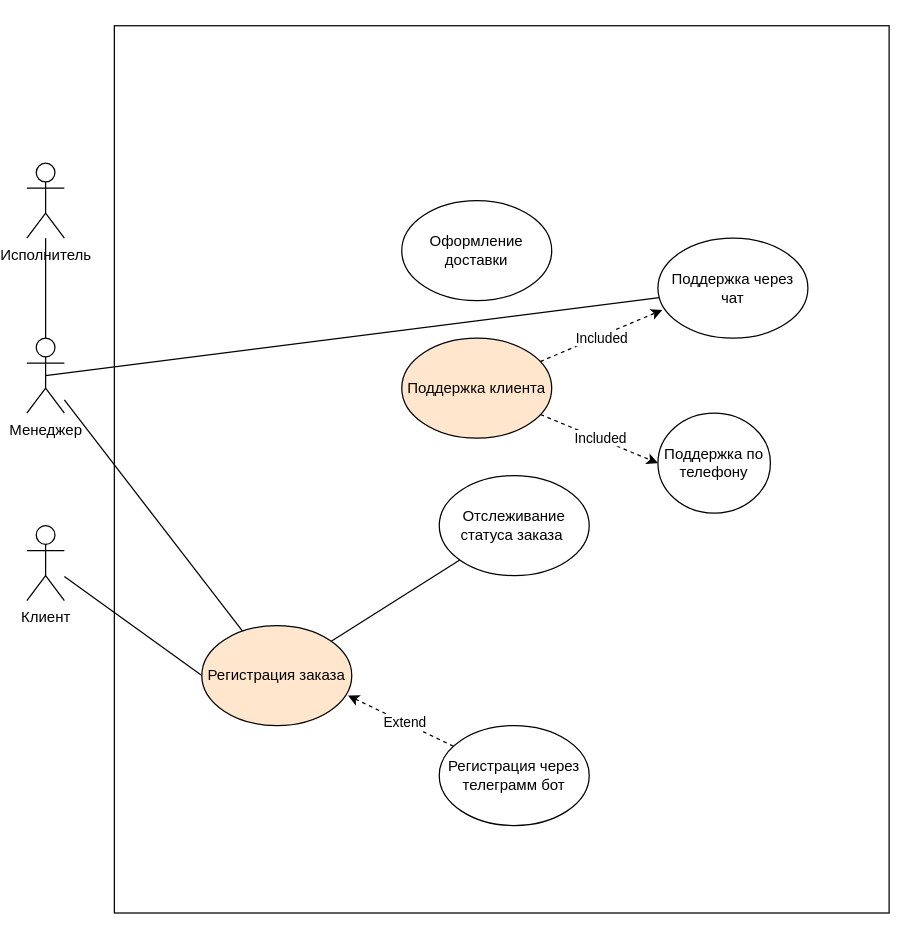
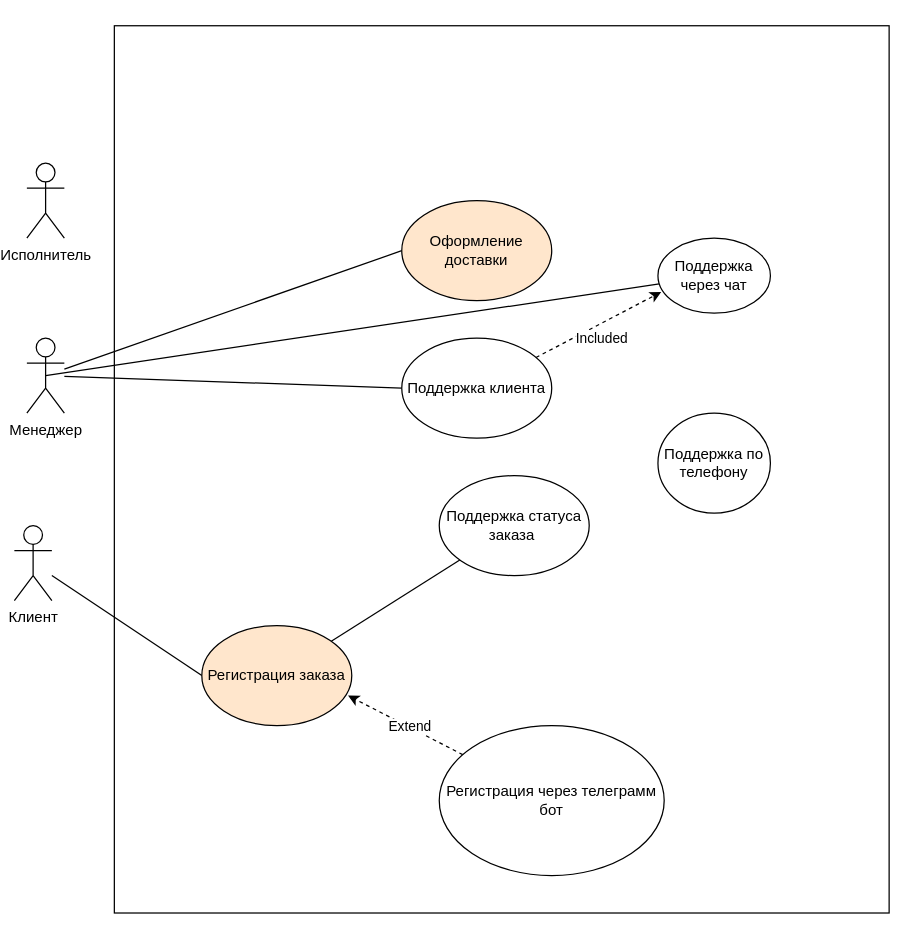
(477, 251) -> (477, 251)
(46, 288) -> (233, 382)
(733, 288) -> (714, 276)
(477, 388) -> (477, 388)
(595, 437) -> none
(153, 515) -> (233, 310)
(514, 526) -> (514, 526)
(46, 563) -> (33, 563)
(514, 776) -> (552, 801)
